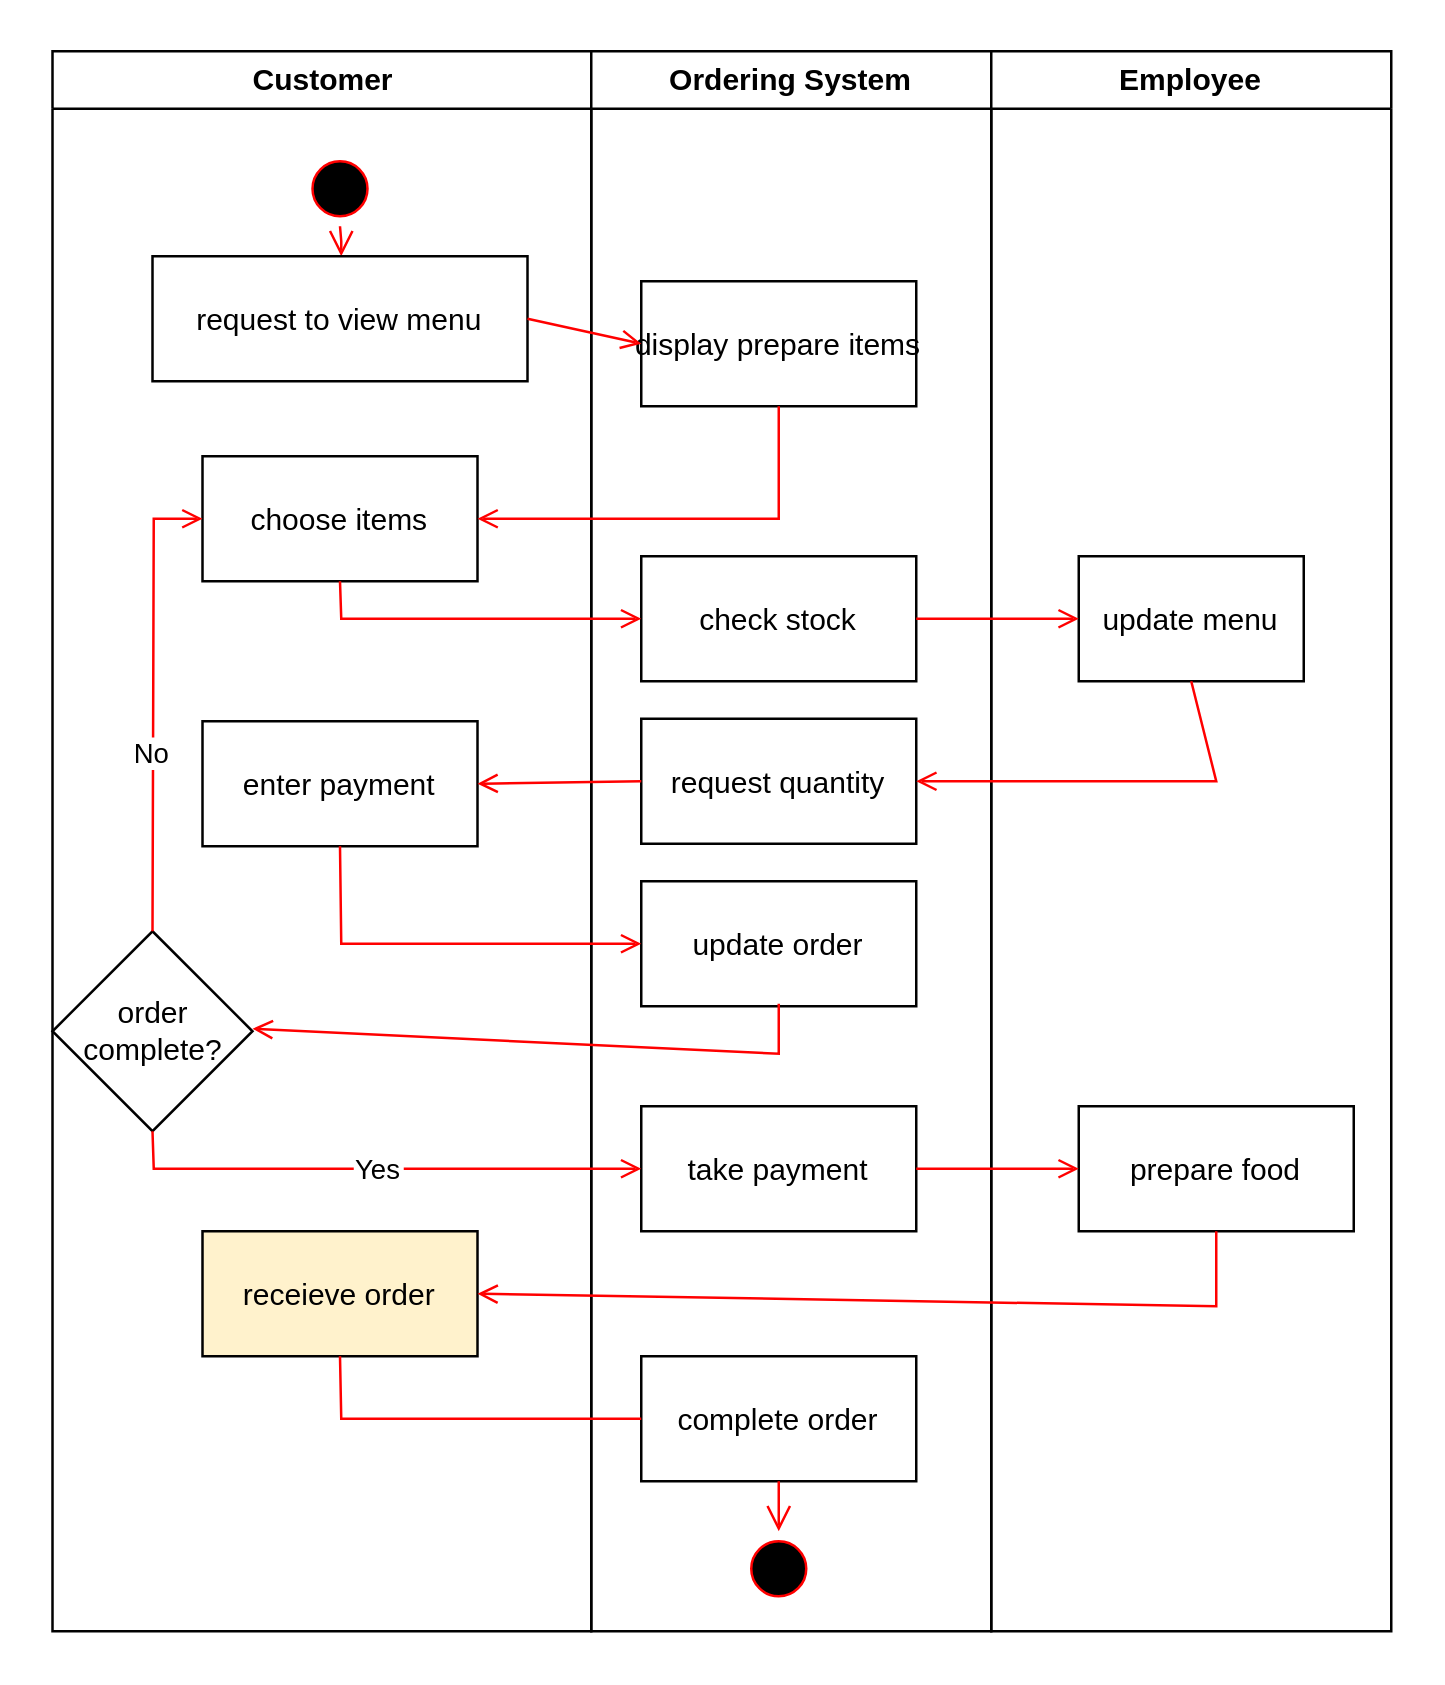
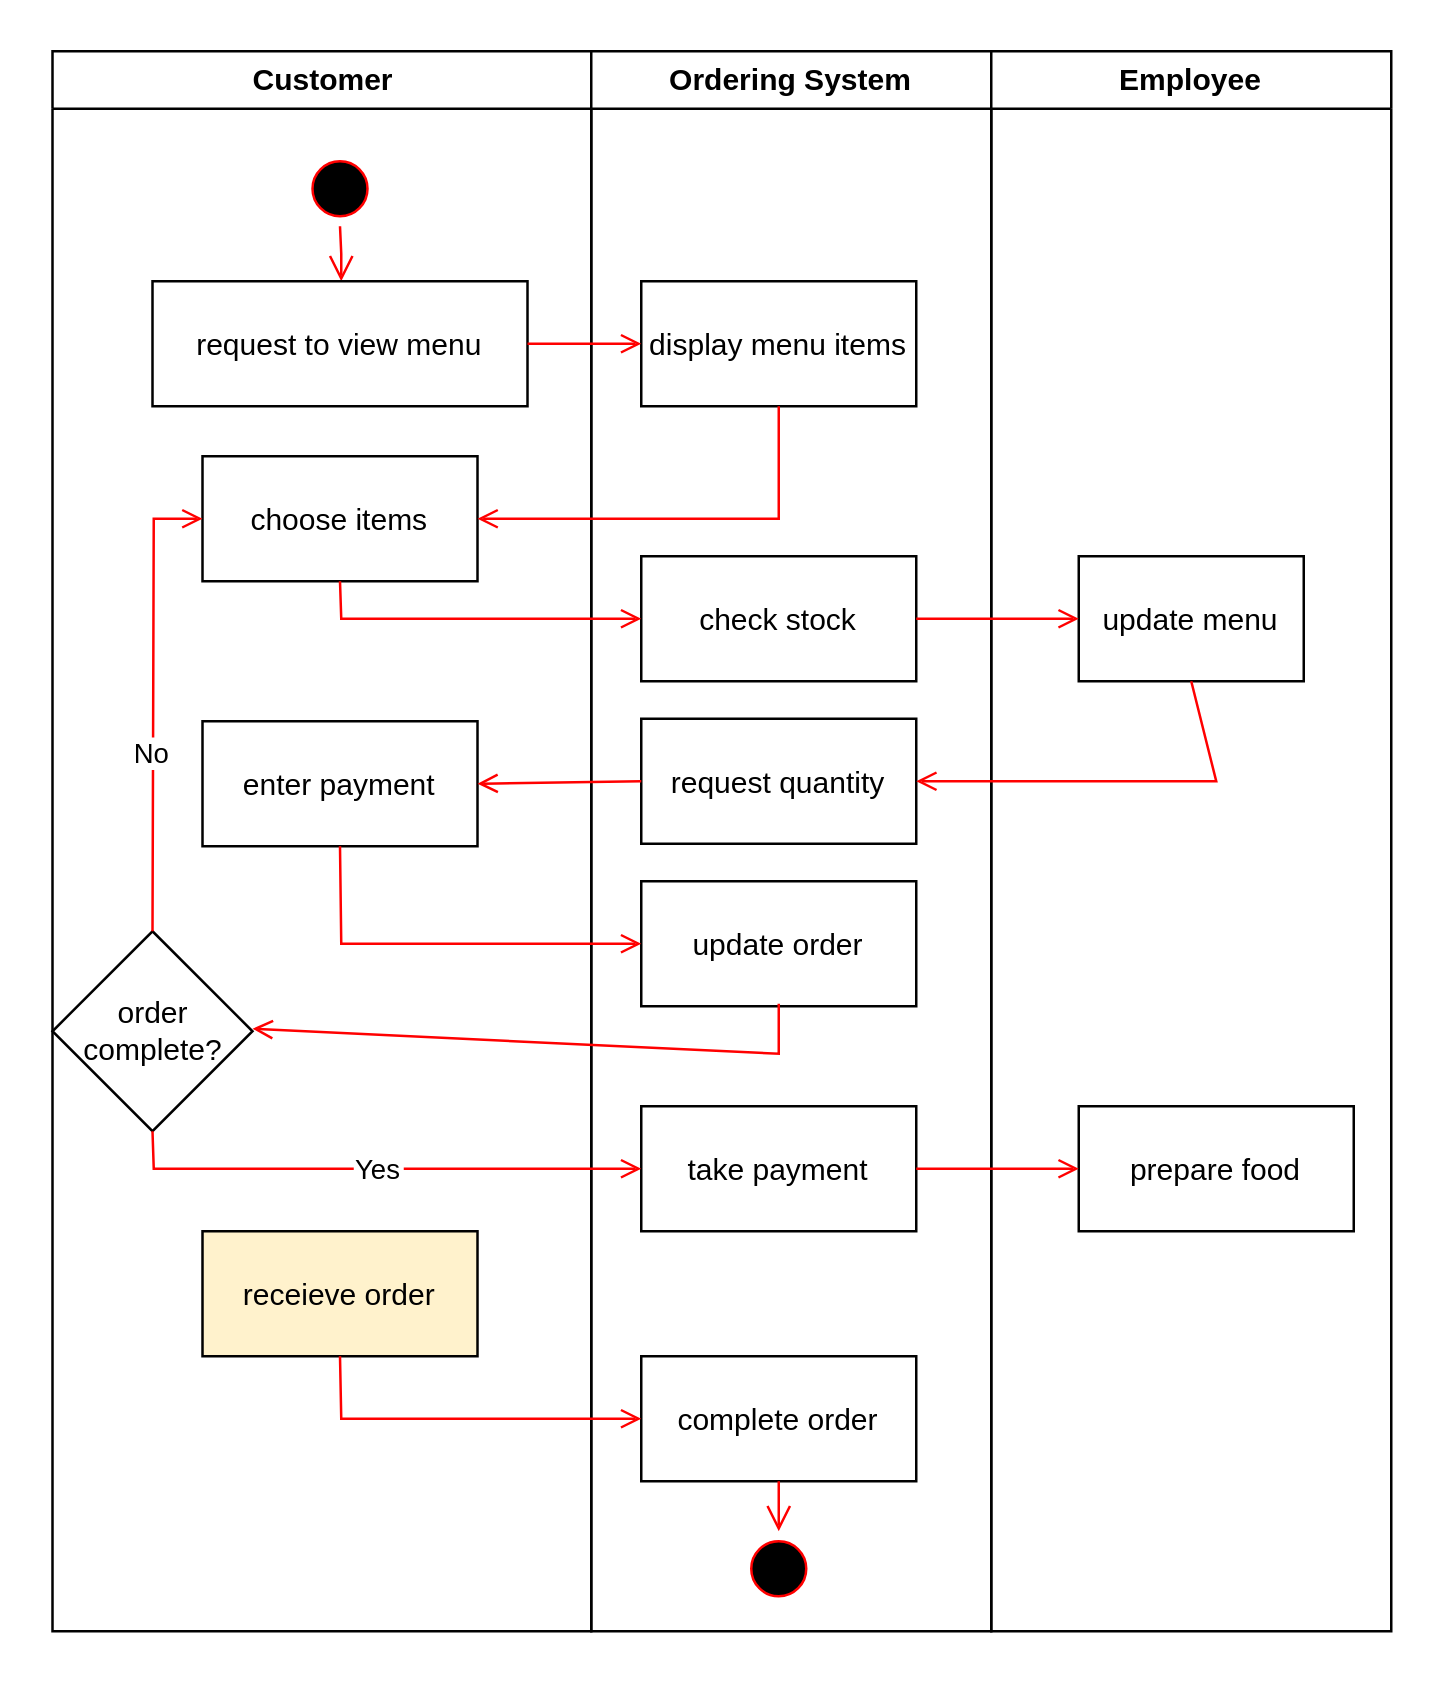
(340, 319) -> (340, 344)
(778, 345) -> (778, 345)
(791, 1299) -> none
(634, 1419) -> (632, 1419)
